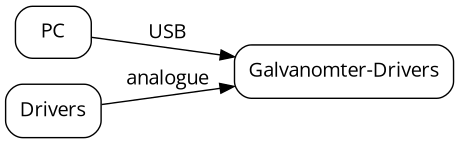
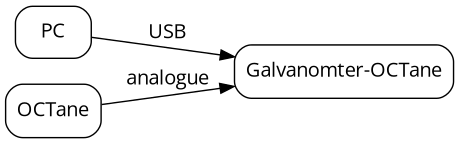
(344, 72) -> (344, 72)
(53, 111) -> (53, 111)
